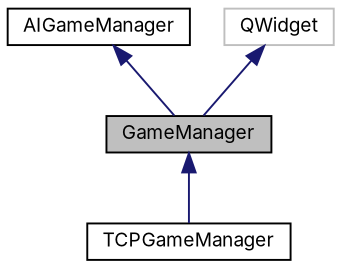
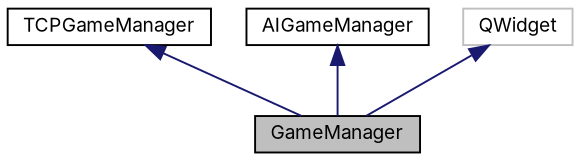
(189, 198) -> (232, 85)
